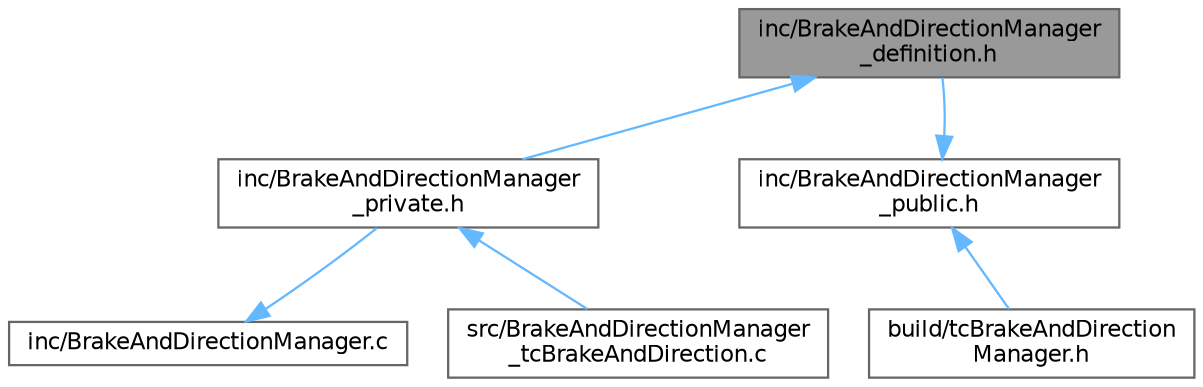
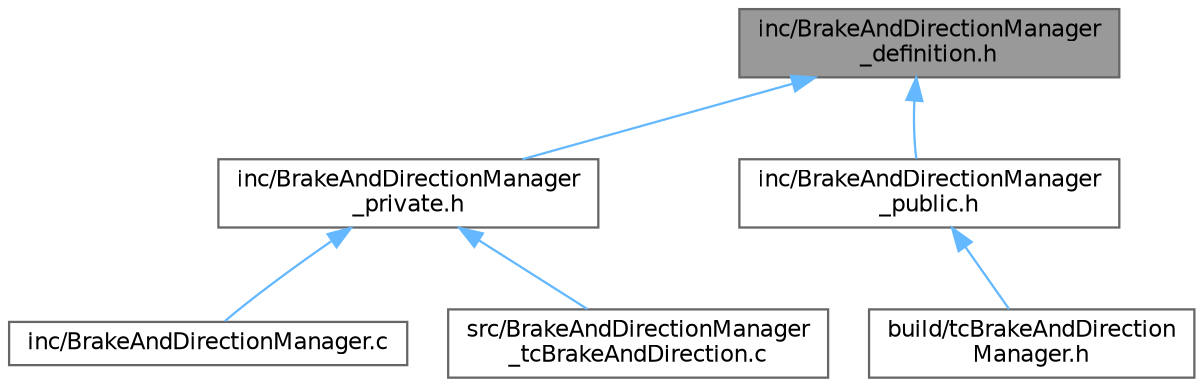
(945, 107) -> (914, 130)
(322, 270) -> (277, 280)
